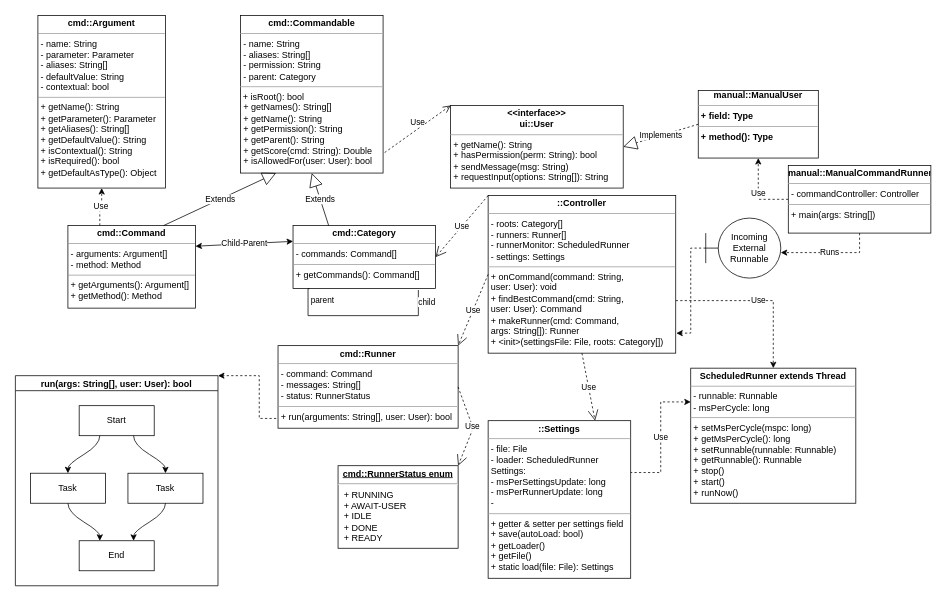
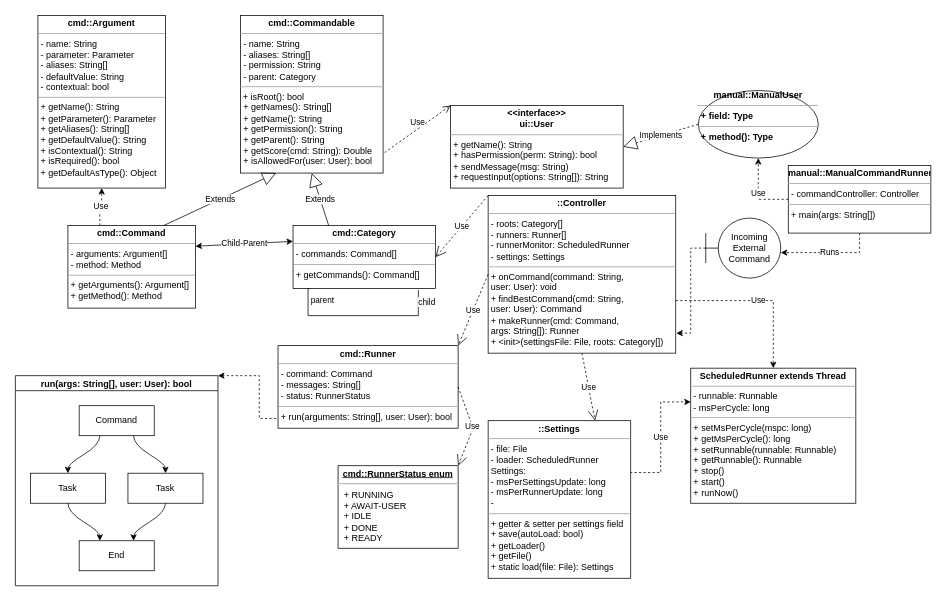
(758, 124) -> (758, 124)
(749, 248) -> (749, 248)
(117, 420) -> (117, 420)
